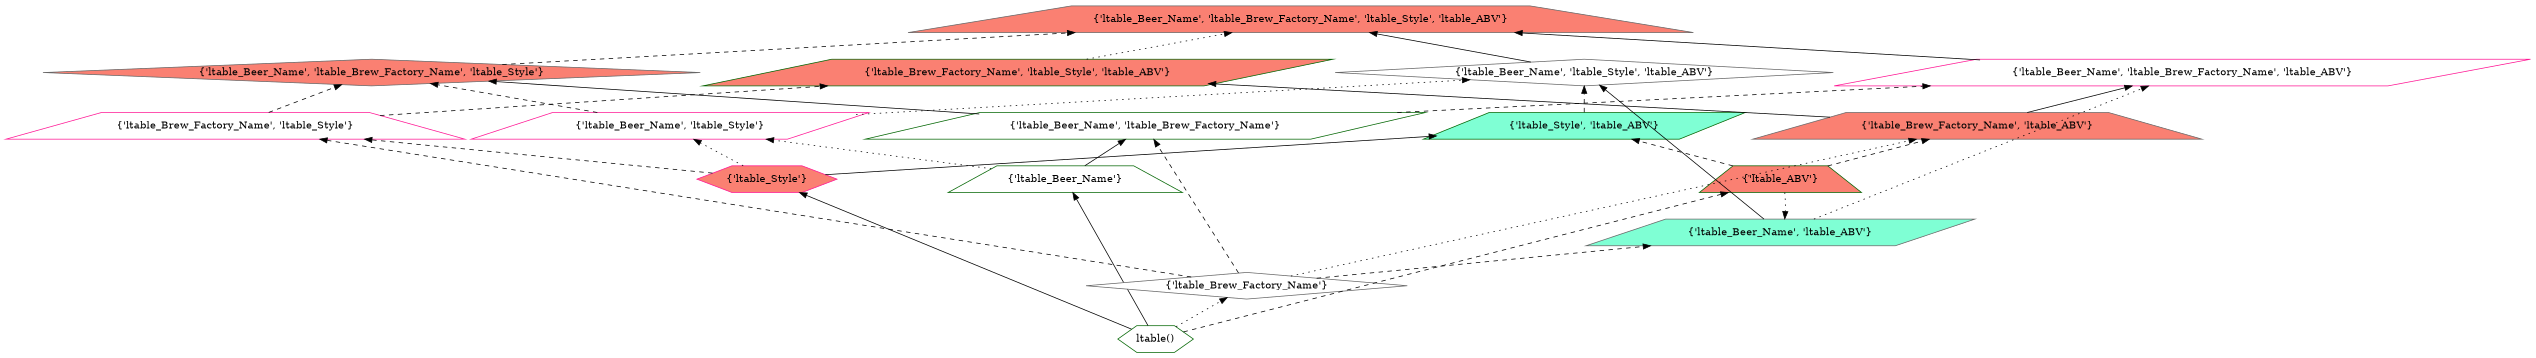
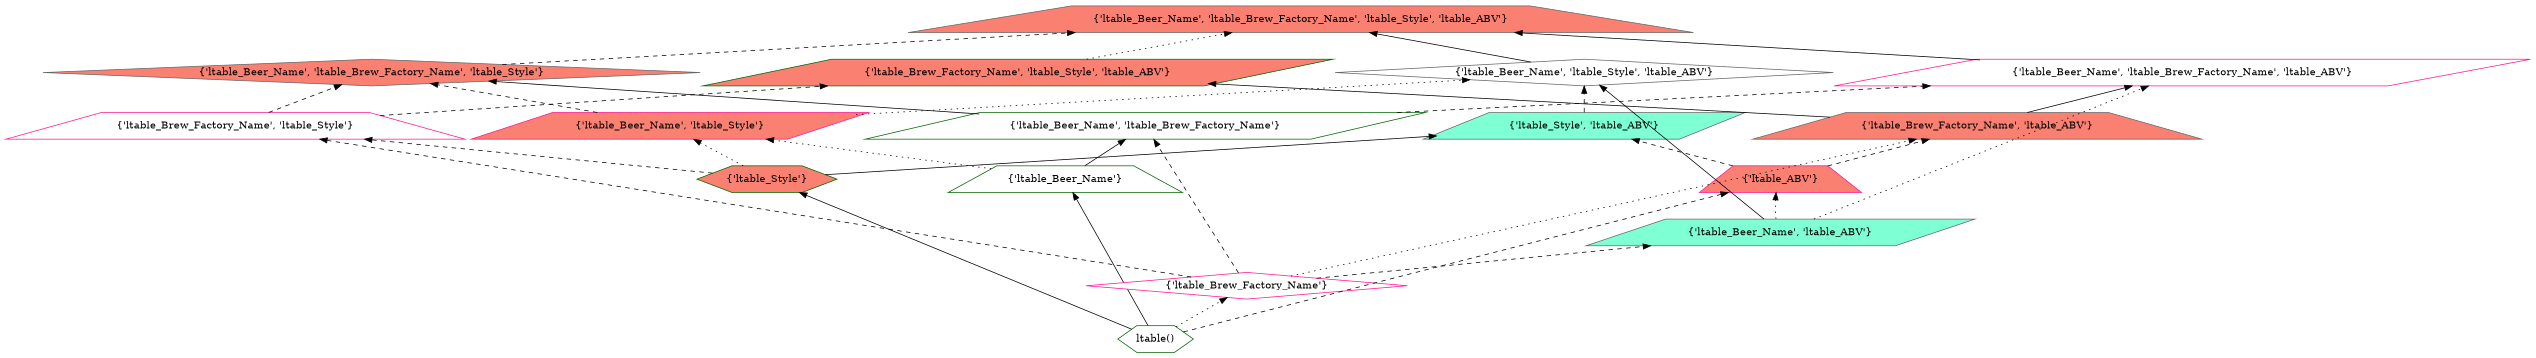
(670, 126) -> (670, 126)
(1584, 126) -> (1584, 126)
(767, 179) -> (767, 179)
(1780, 179) -> (1780, 179)
(1785, 202) -> (1775, 209)
(1247, 286) -> (1247, 286)
